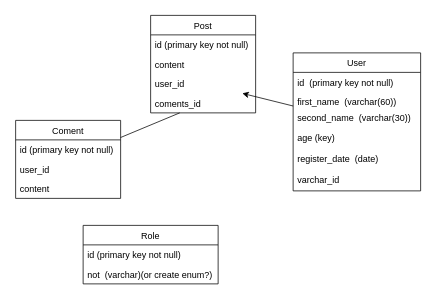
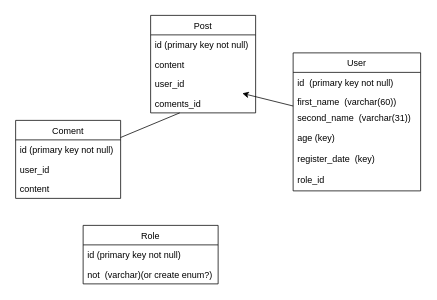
(361, 118) -> (361, 118)
(348, 159) -> (345, 159)
(321, 180) -> (312, 180)
